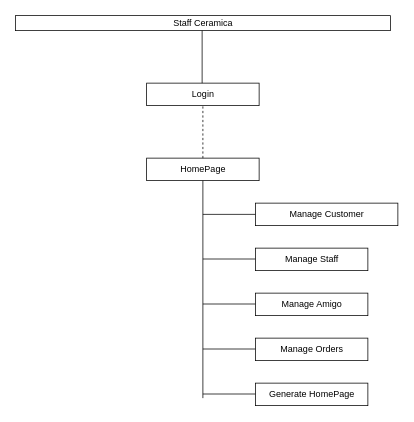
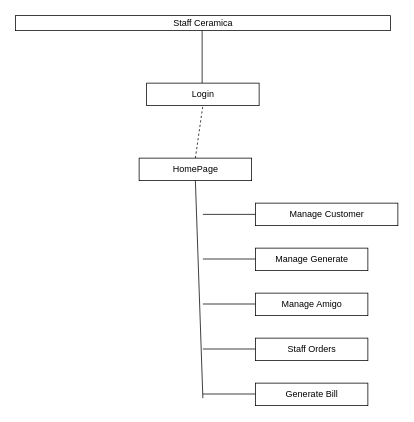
(203, 169) -> (195, 169)
(312, 259) -> (312, 259)
(312, 349) -> (312, 349)
(312, 394) -> (312, 394)
